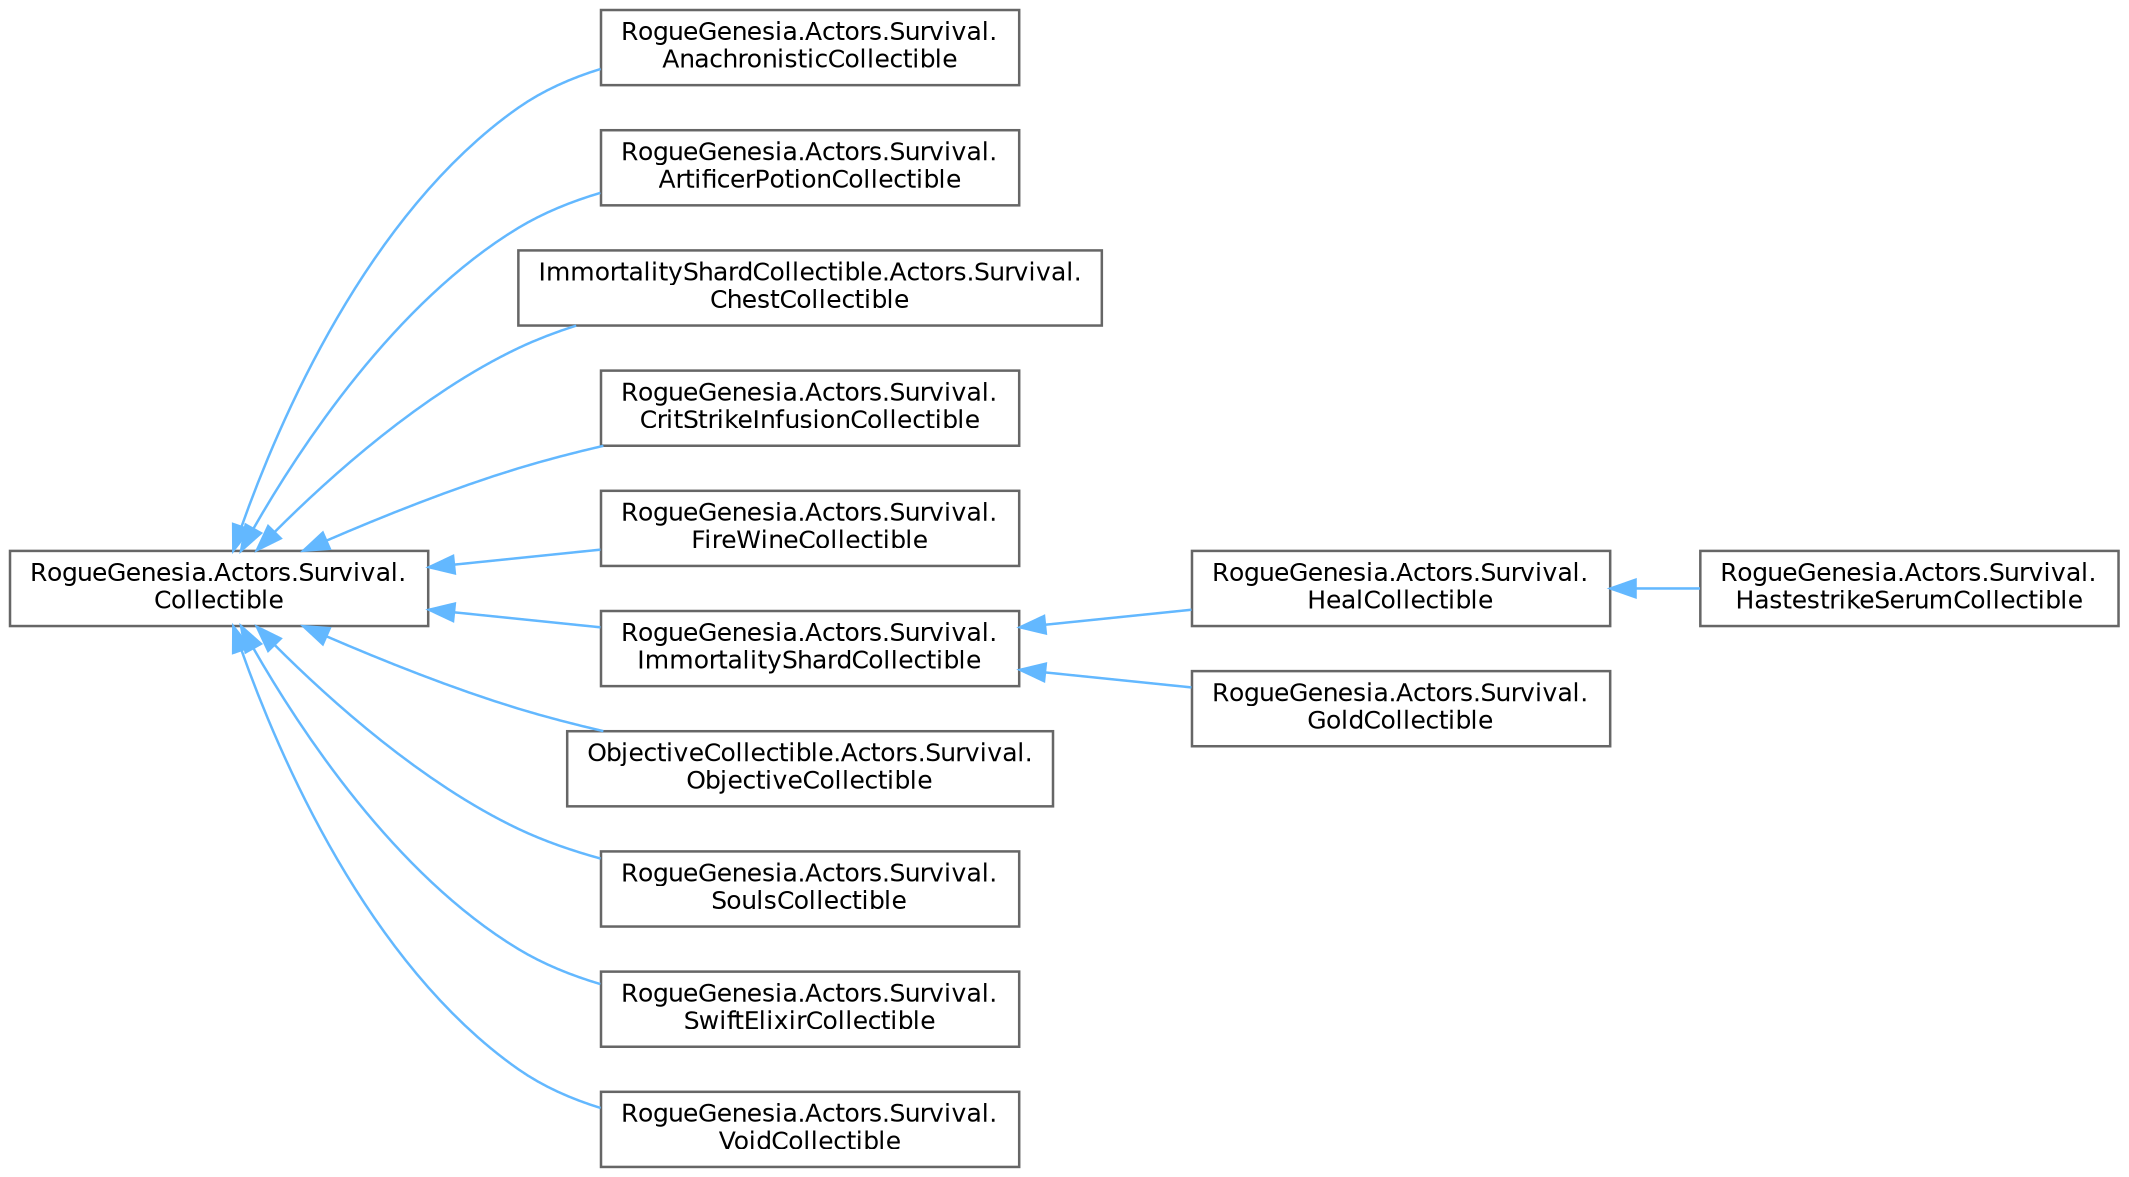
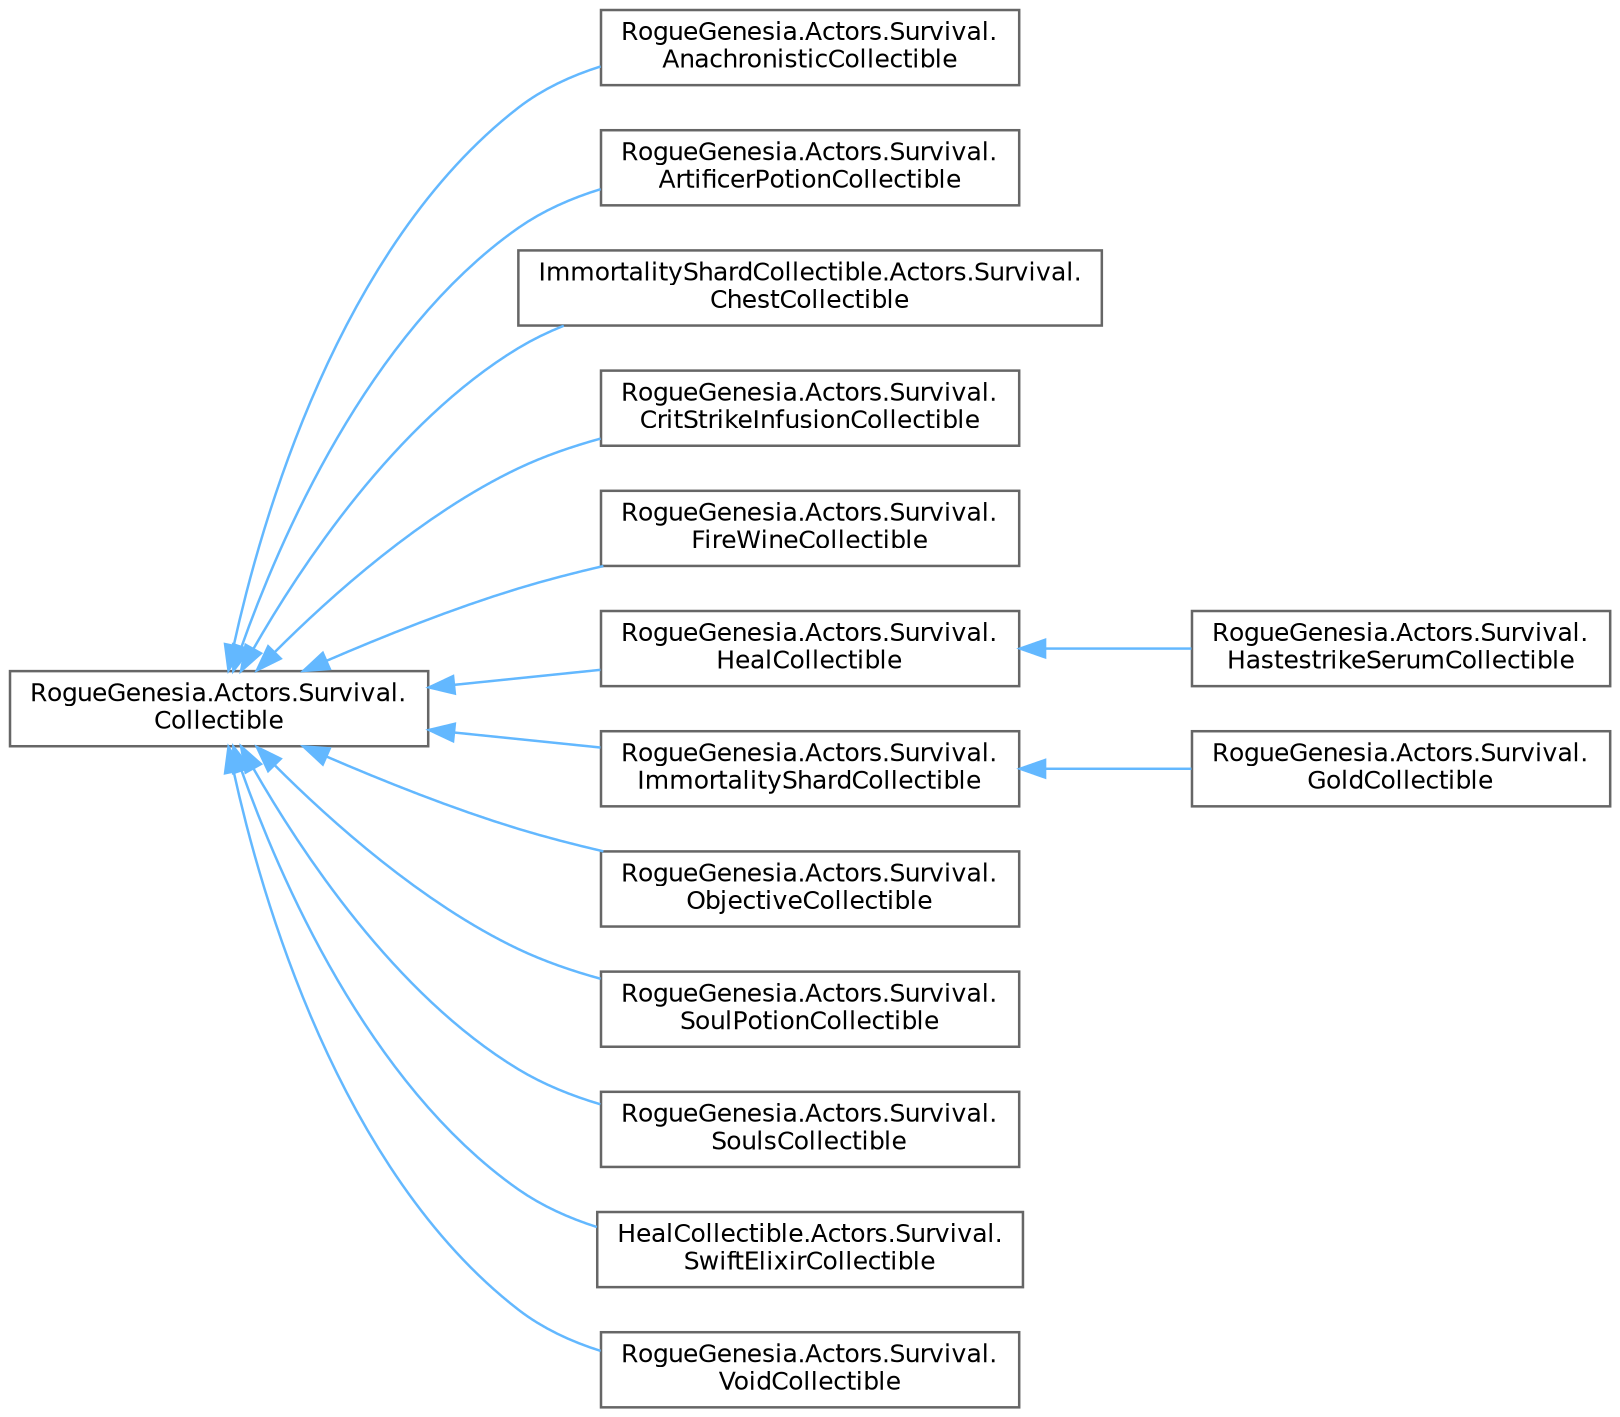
(1118, 617) -> (527, 677)
(810, 769) -> (810, 889)
(810, 1009) -> (810, 1250)
none -> (810, 1009)
